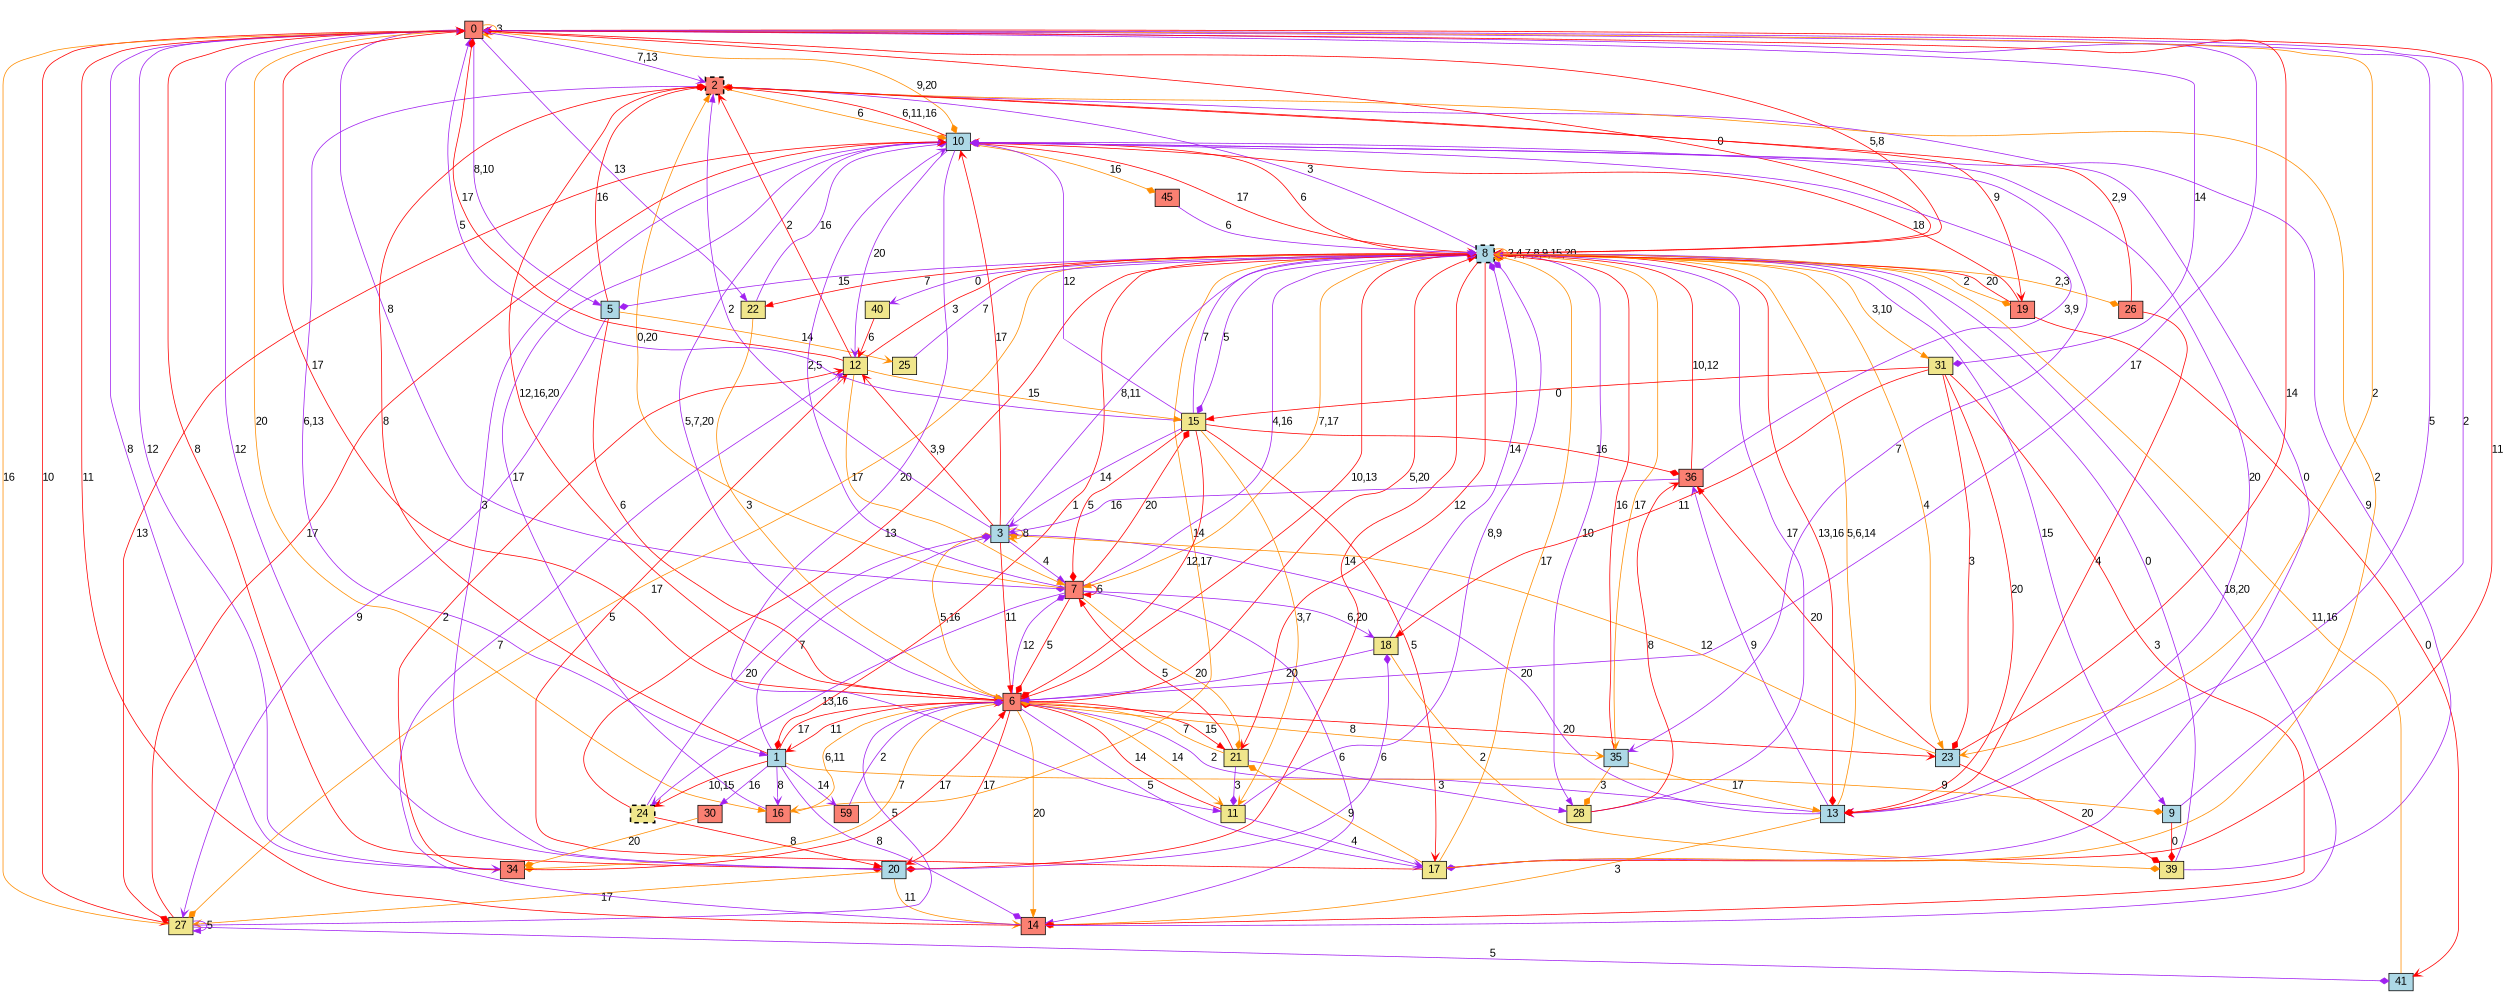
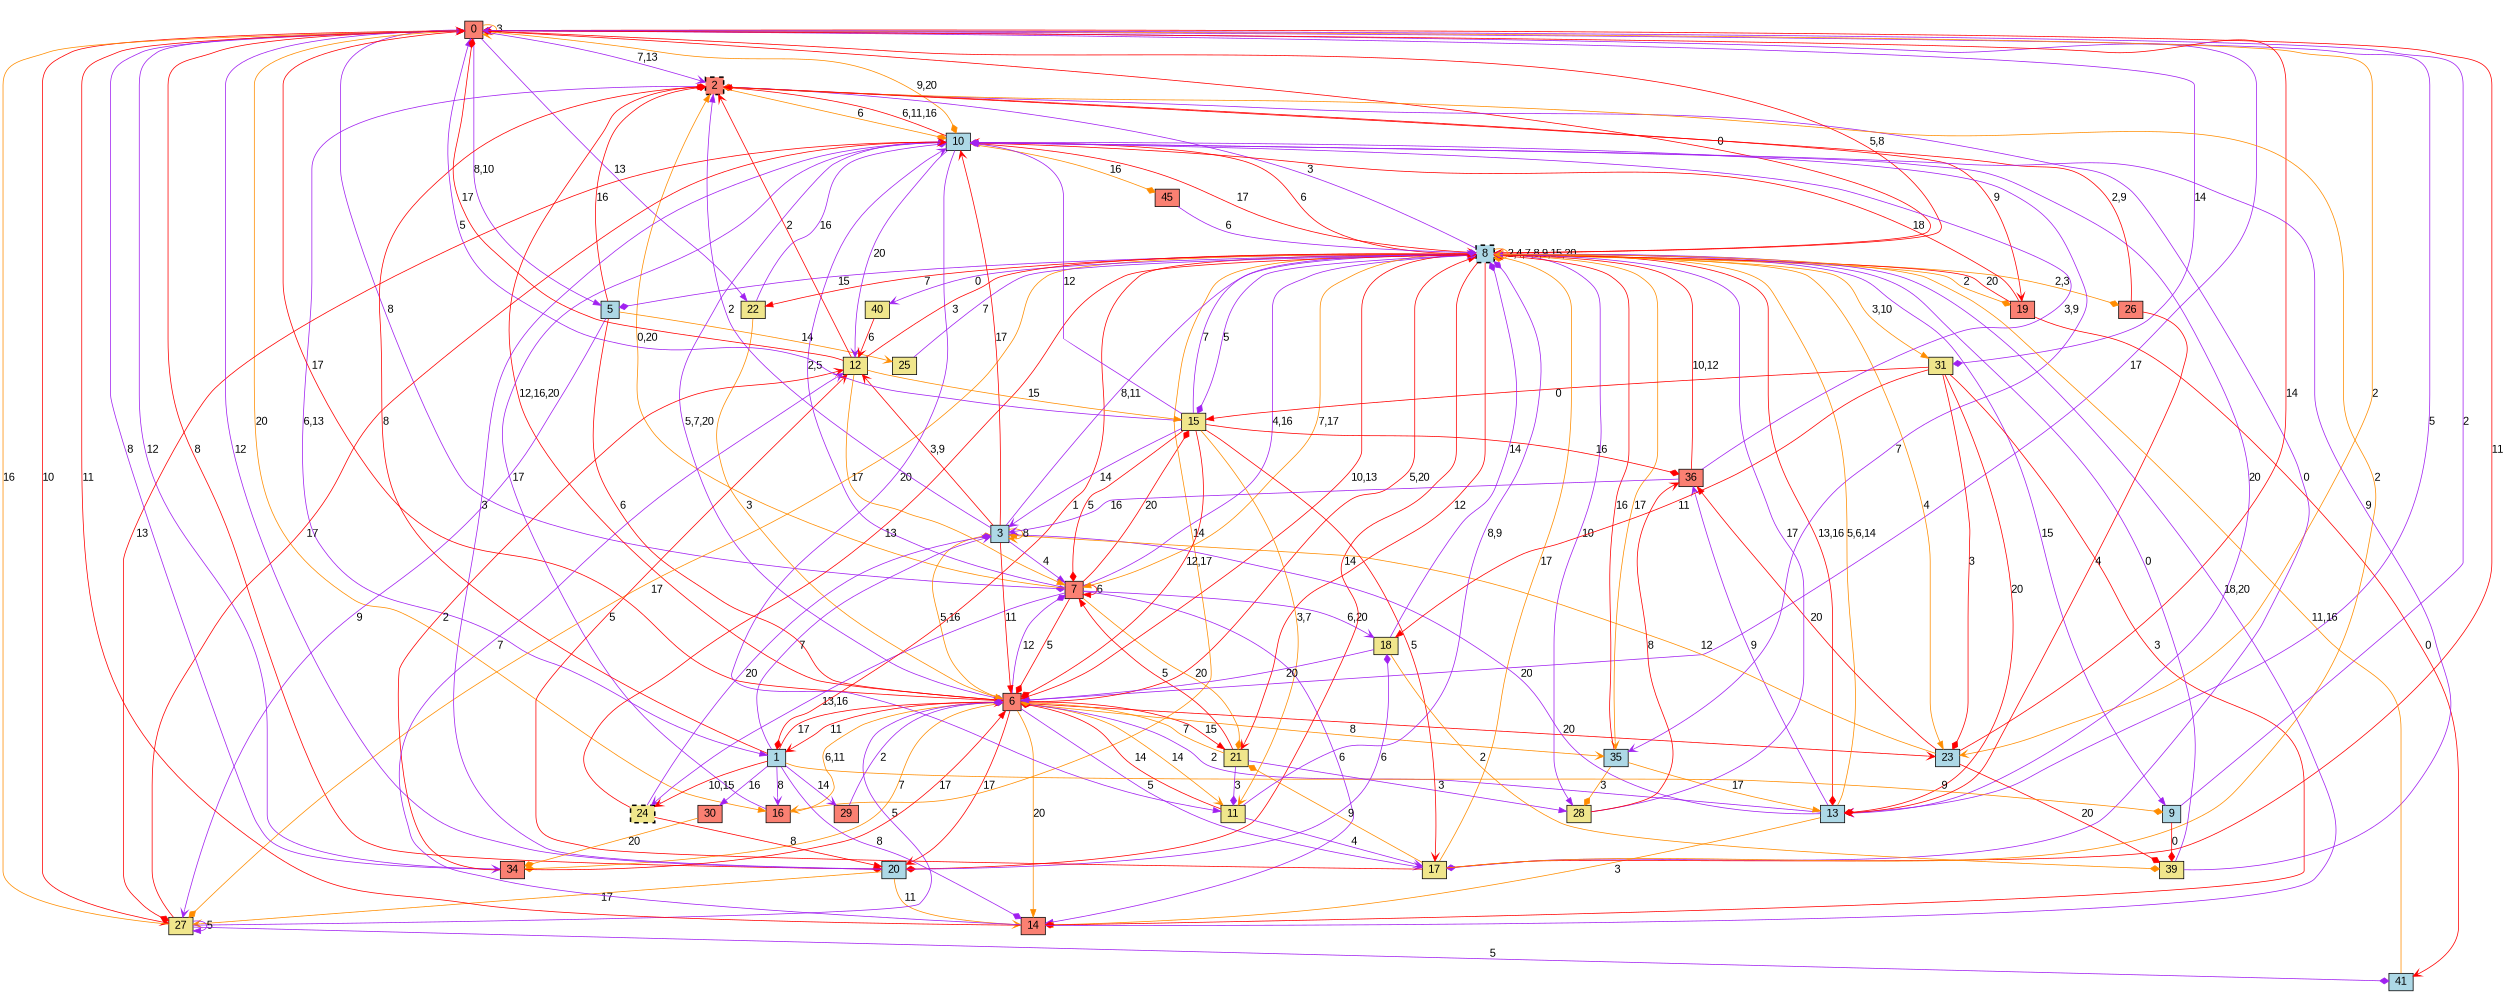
(846, 814) -> (846, 814)
